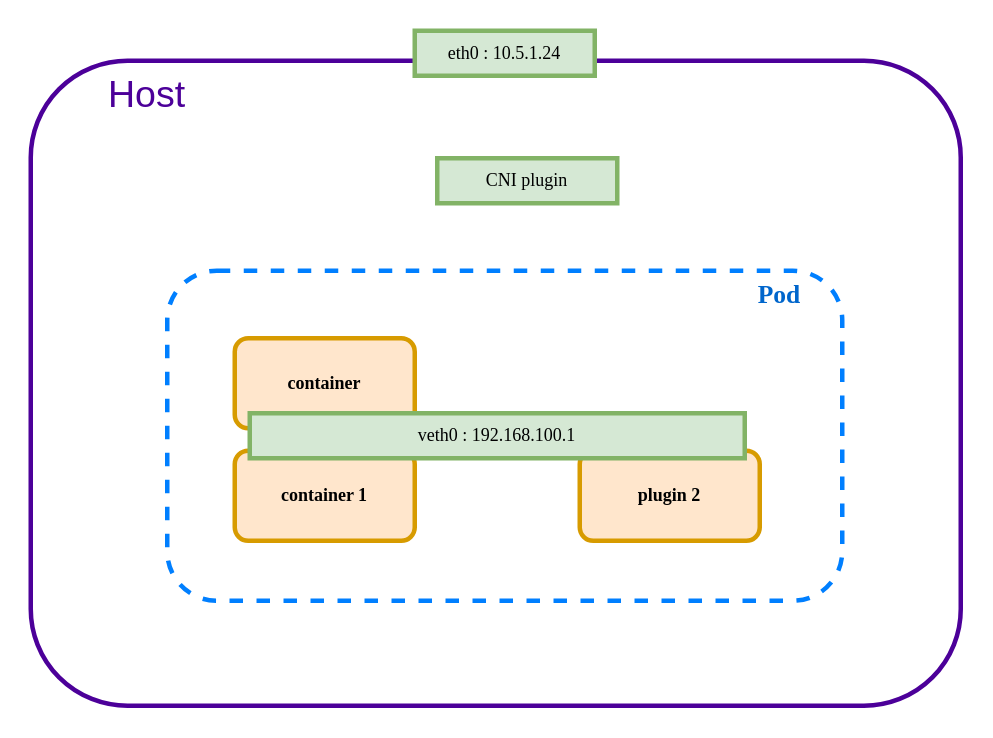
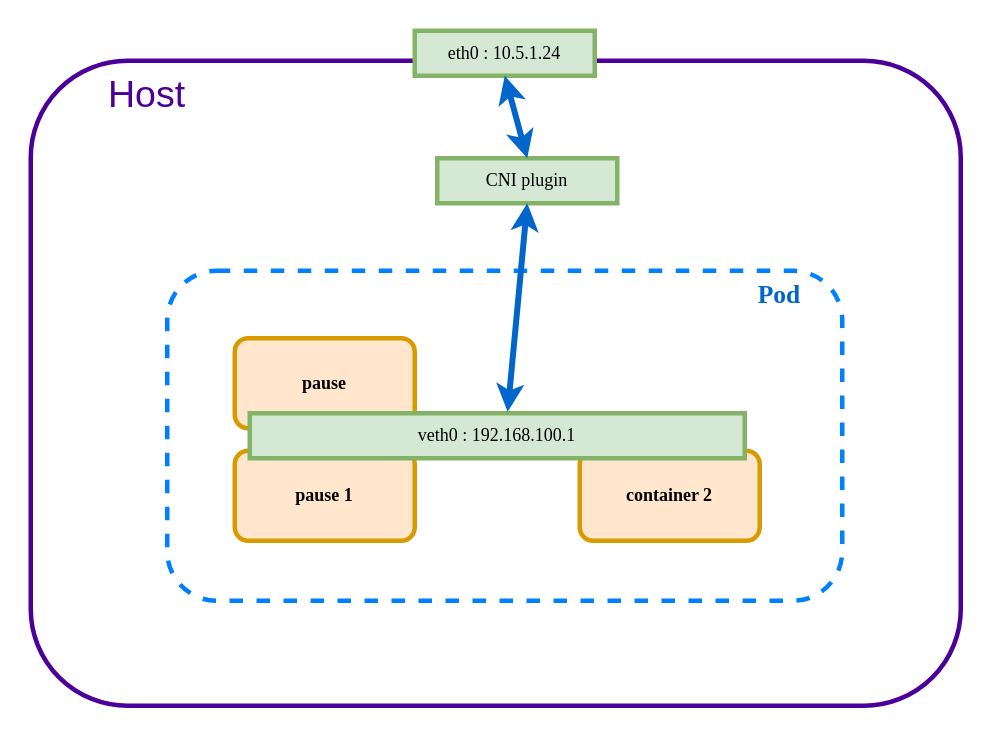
none -> (516, 117)
none -> (517, 308)
(325, 383) -> (325, 383)
(325, 496) -> (325, 496)
(670, 496) -> (670, 496)
